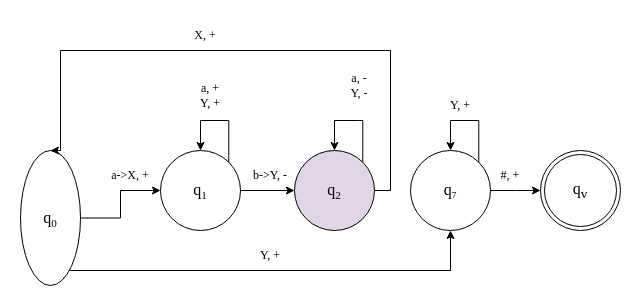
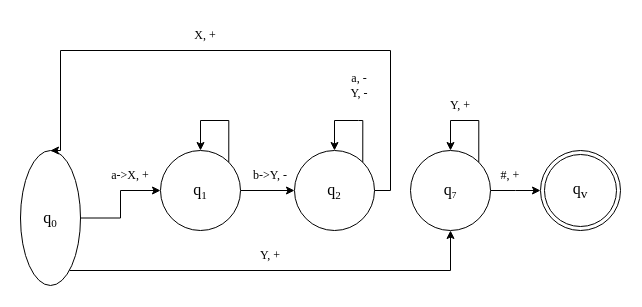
(211, 96) -> none
(335, 191) -> (335, 191)
